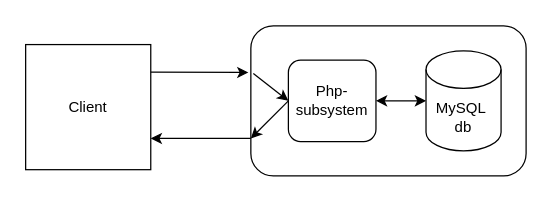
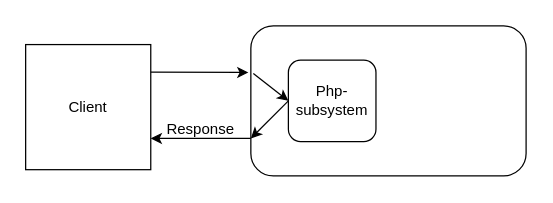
(401, 101) -> none
(463, 101) -> none
none -> (201, 129)
